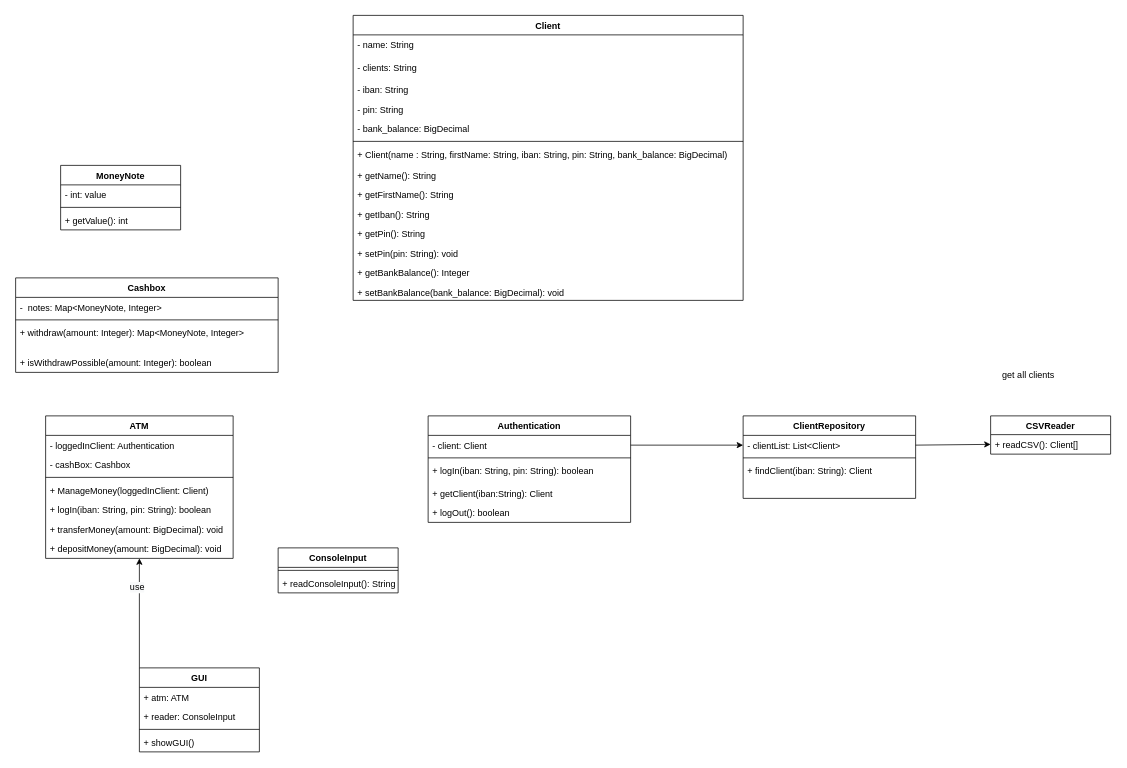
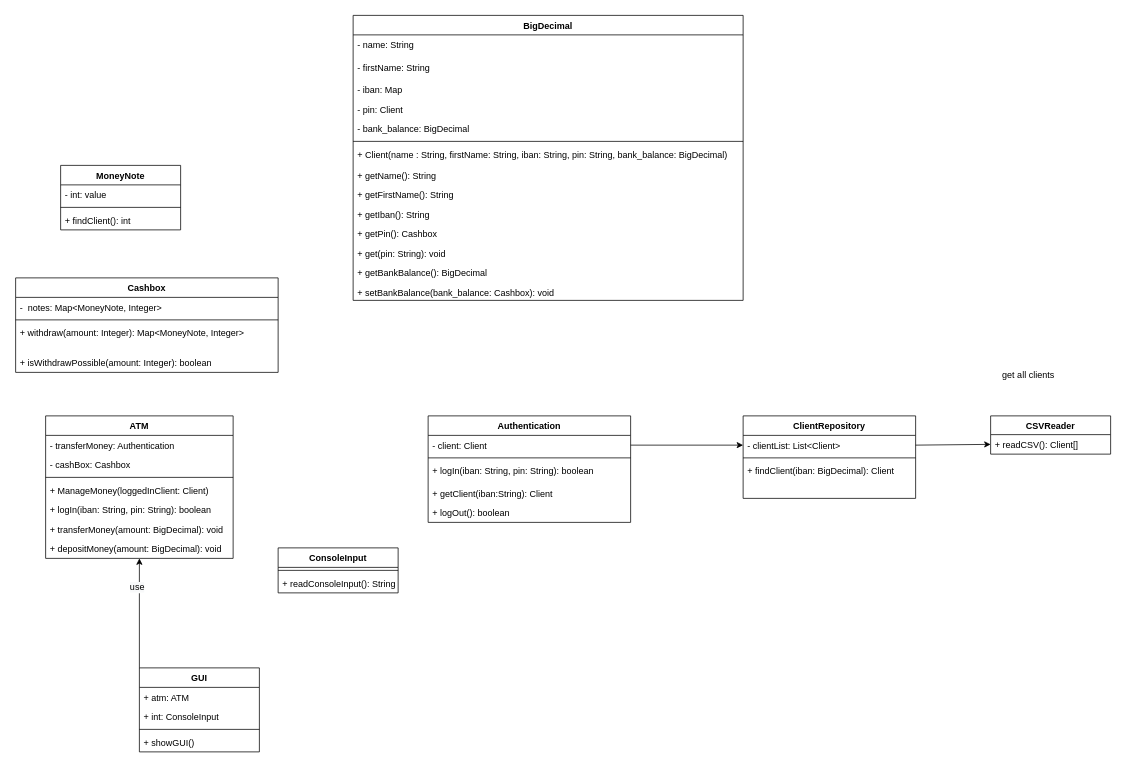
(548, 26) -> (548, 26)
(393, 68) -> (399, 68)
(386, 90) -> (380, 90)
(384, 110) -> (383, 110)
(101, 221) -> (104, 221)
(397, 234) -> (400, 234)
(415, 254) -> (408, 254)
(420, 273) -> (424, 273)
(465, 293) -> (461, 293)
(121, 446) -> (122, 446)
(819, 471) -> (826, 471)
(194, 717) -> (185, 717)
